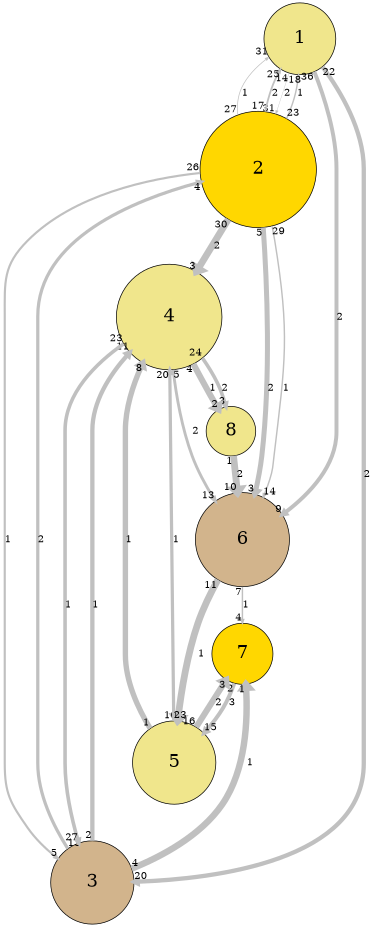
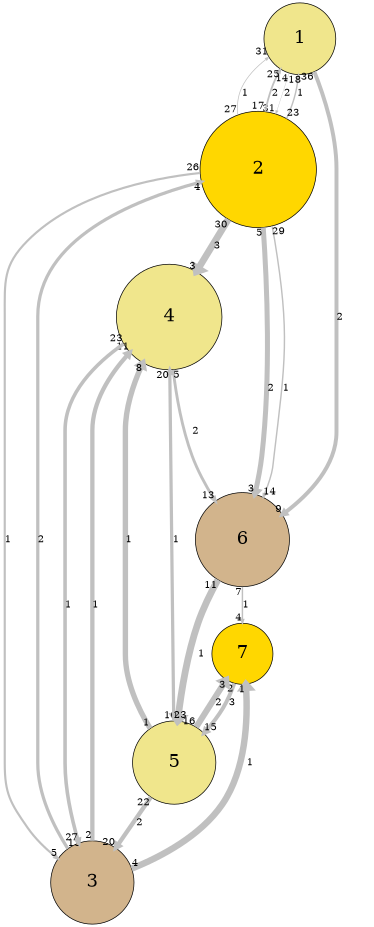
(217, 246) -> (217, 246)
(231, 431) -> none
(364, 550) -> (134, 821)
